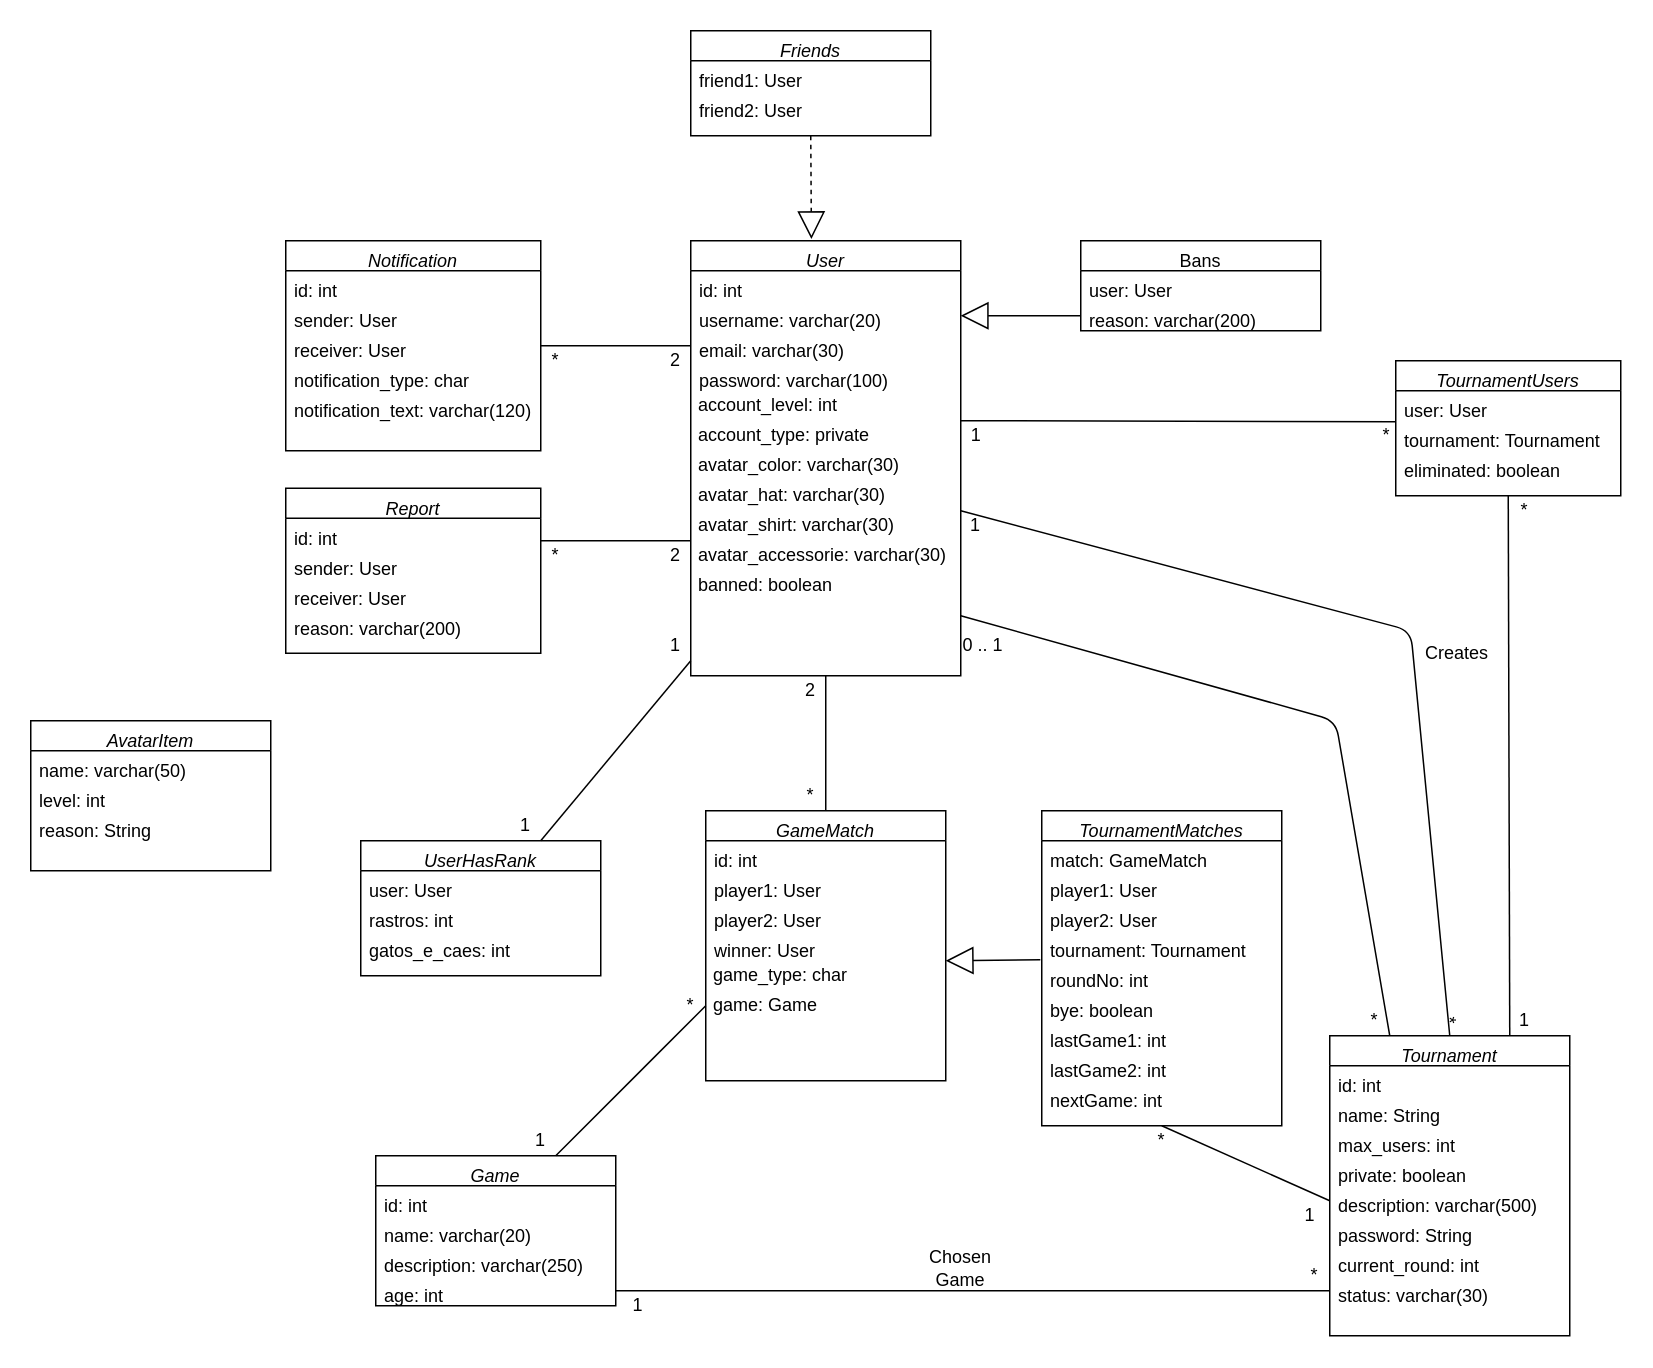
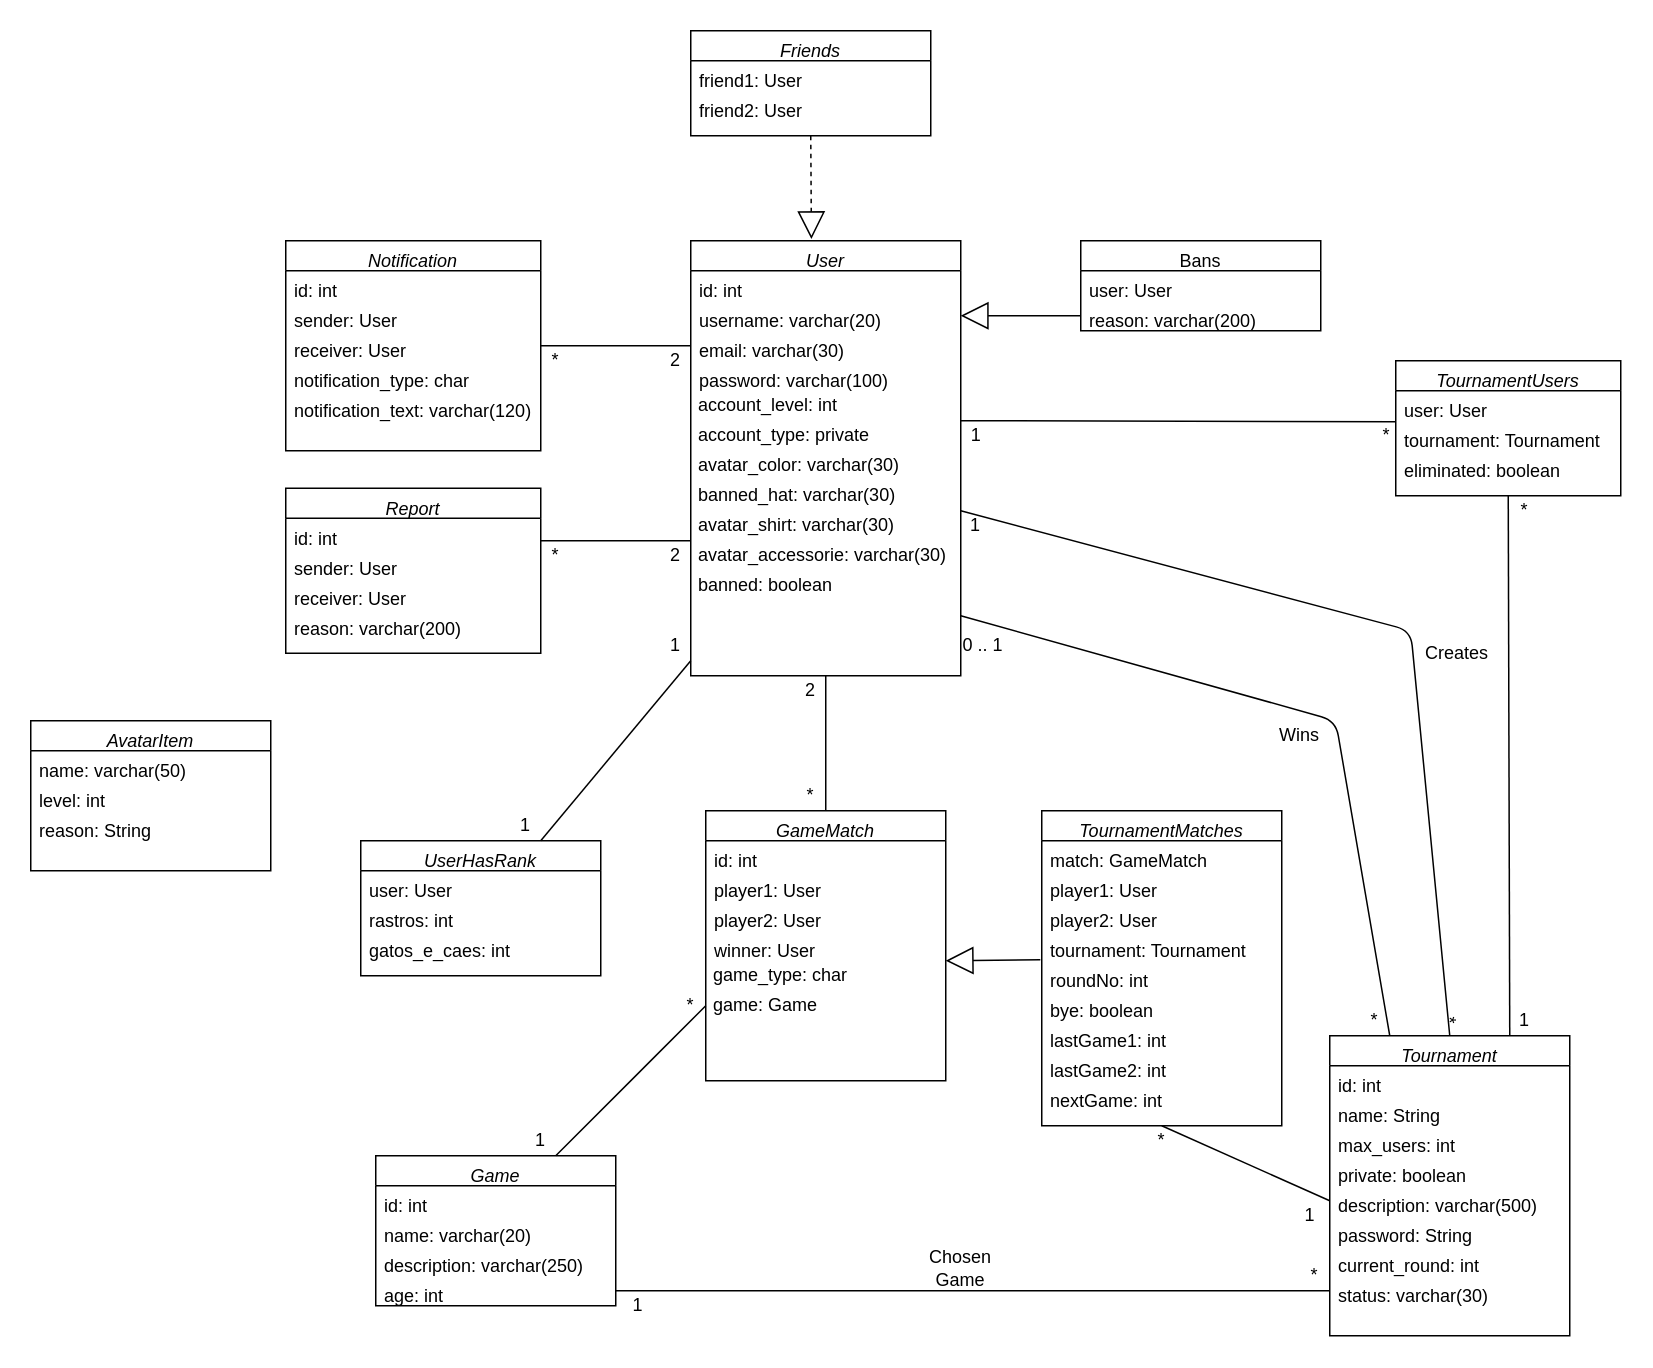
(805, 496) -> (805, 496)
none -> (1300, 736)
